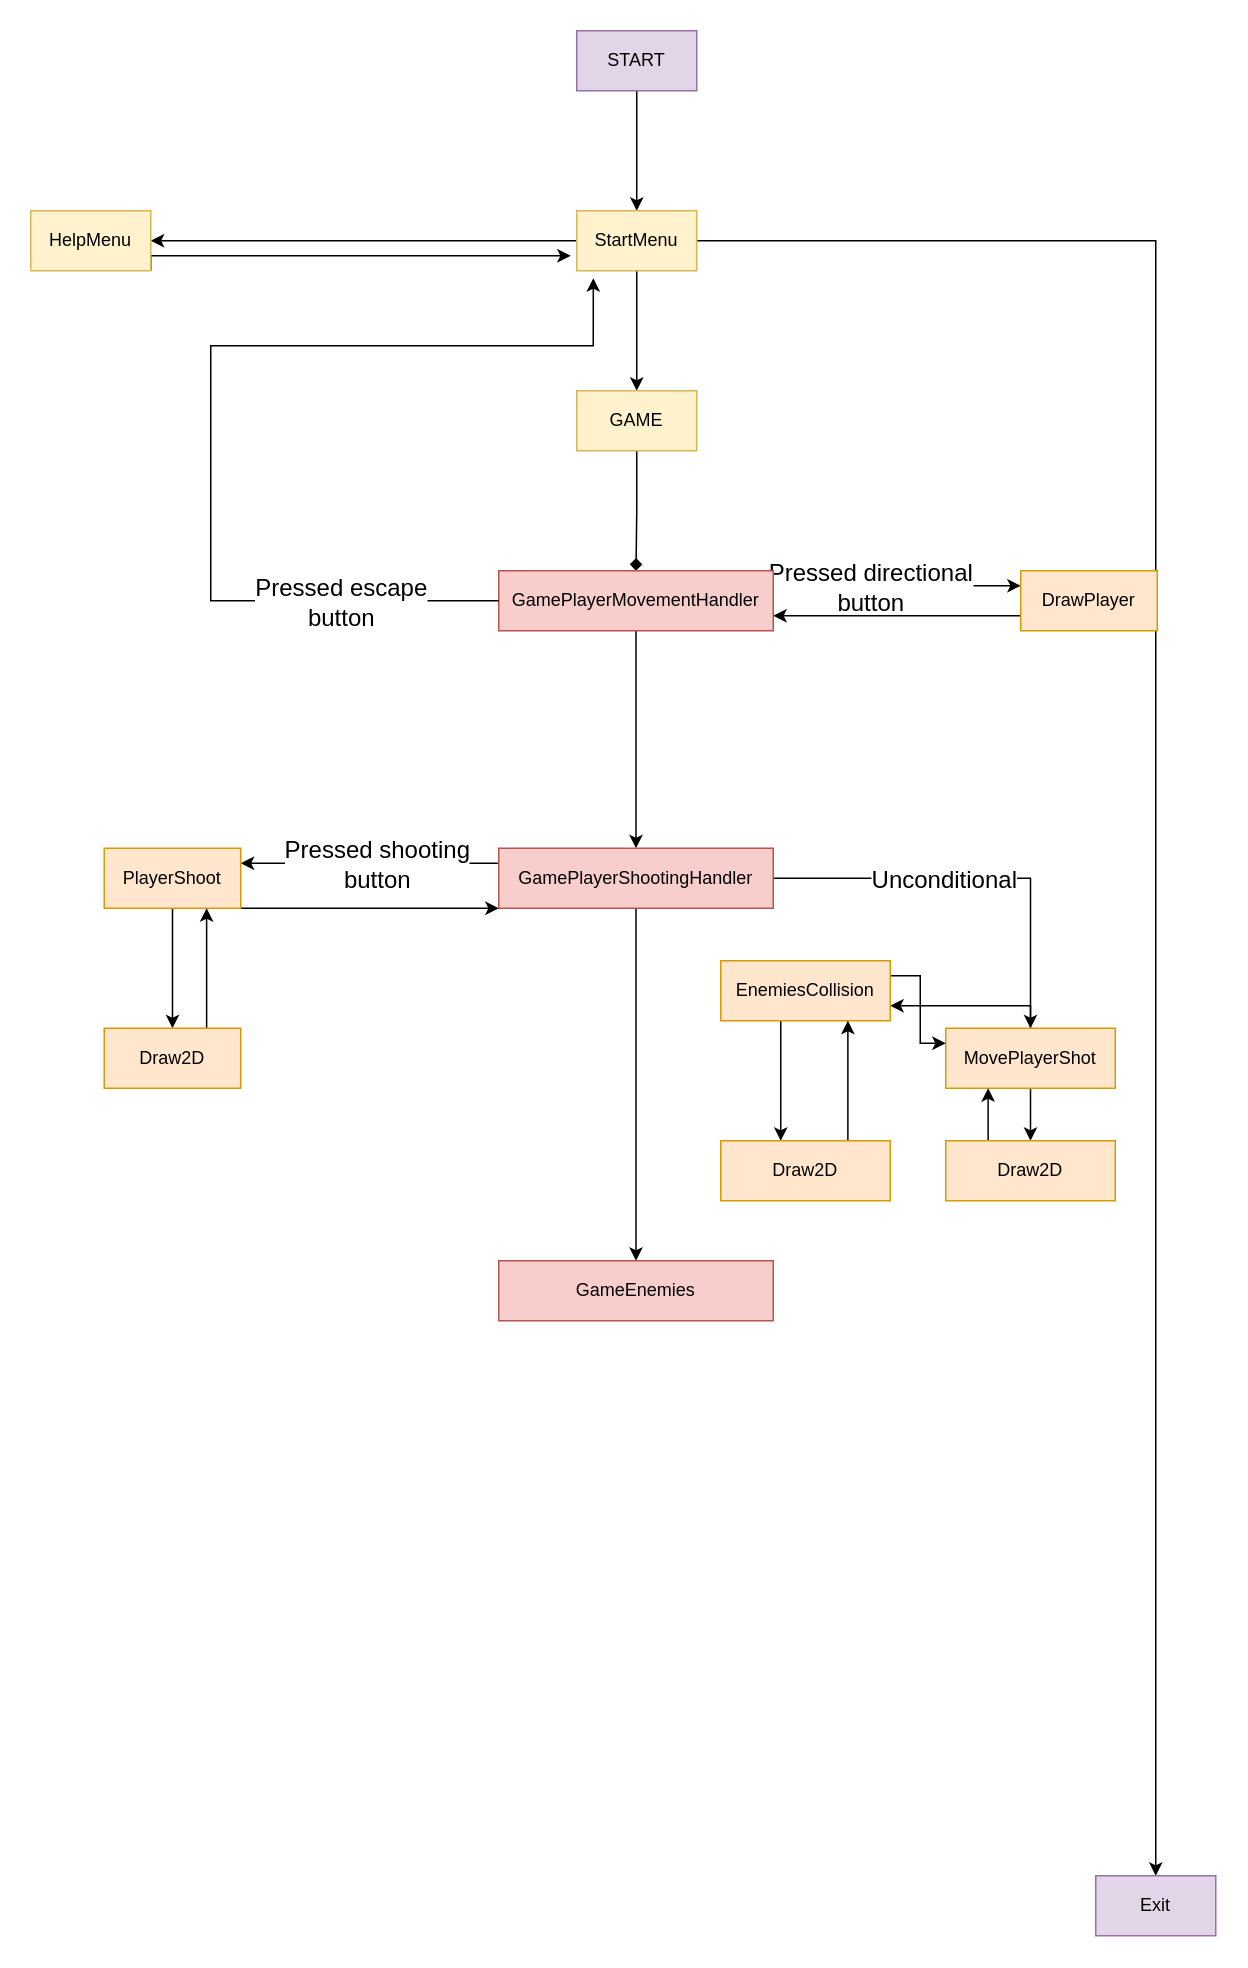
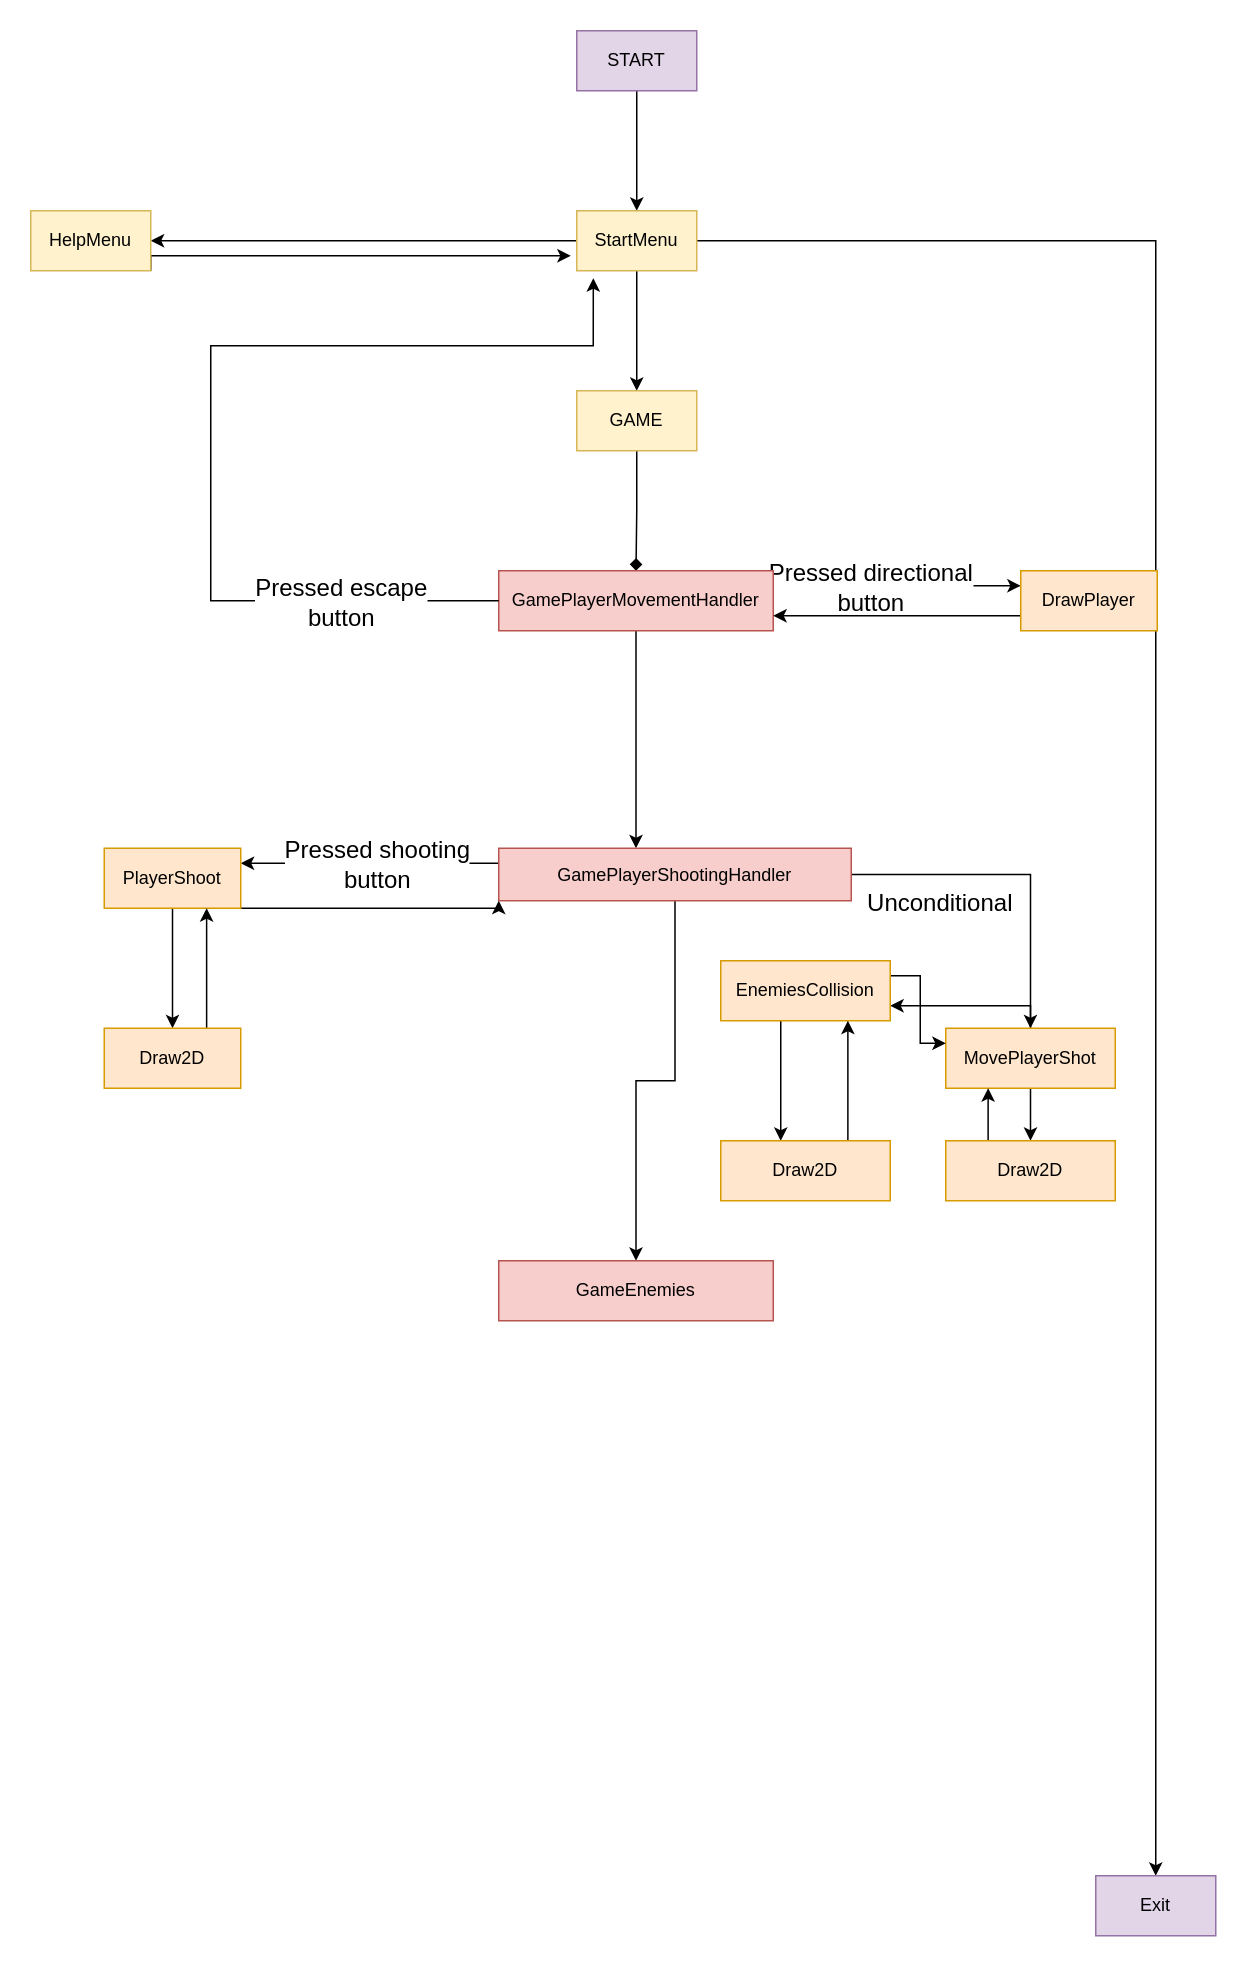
(636, 878) -> (675, 875)
